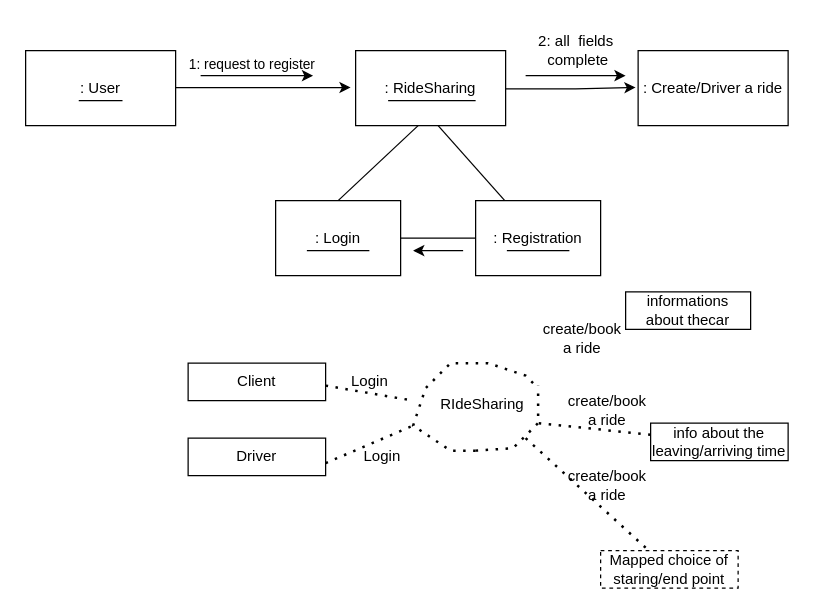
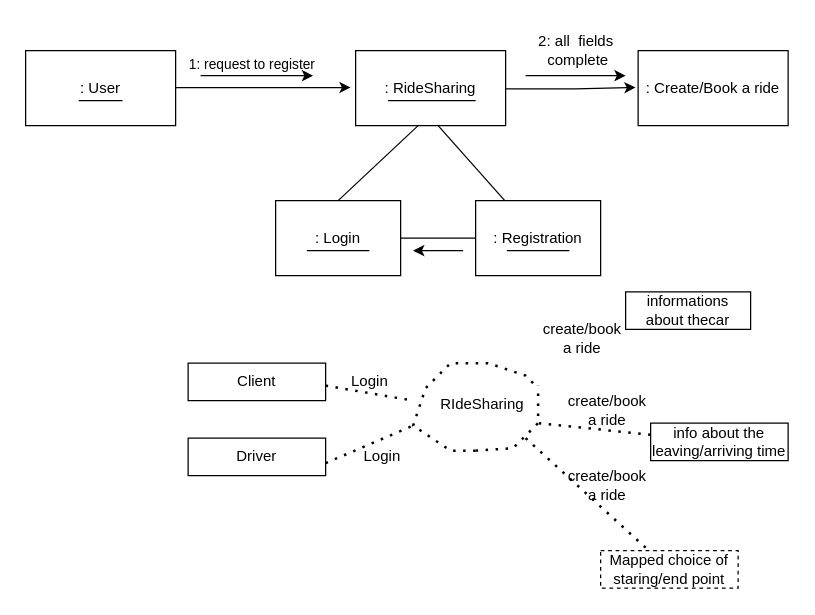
(713, 88) -> (713, 88)
